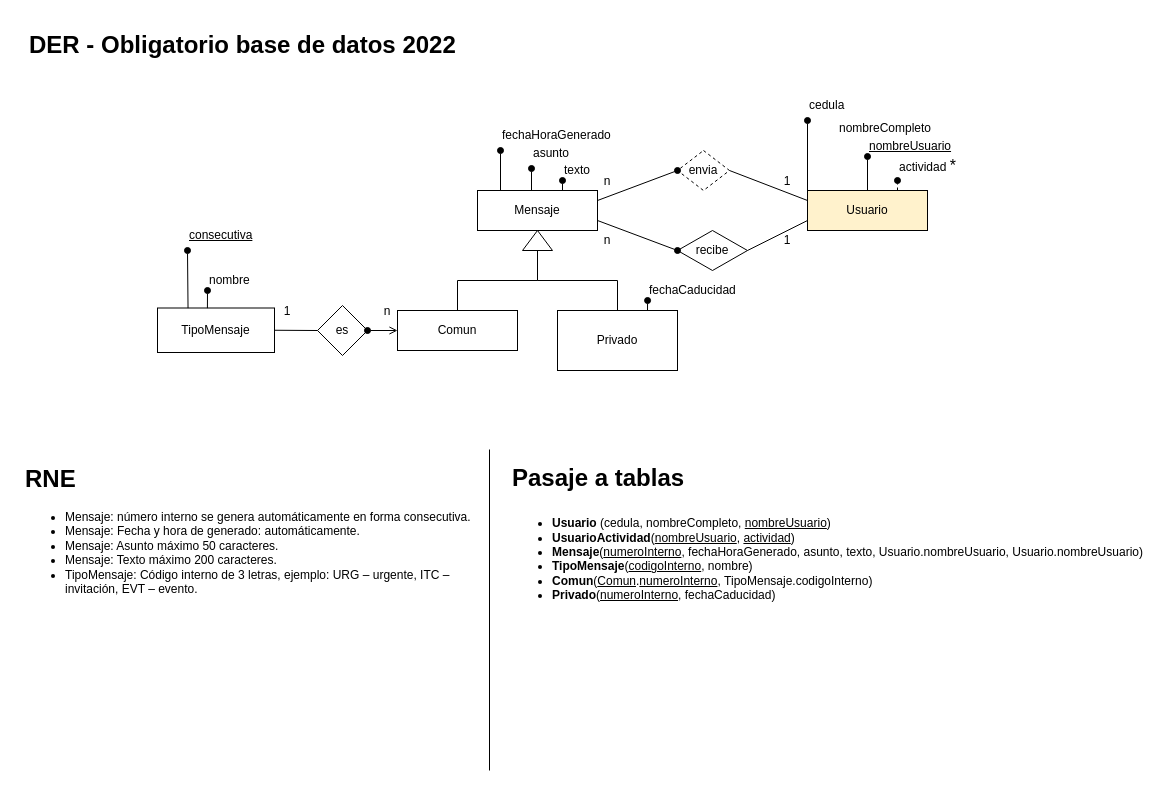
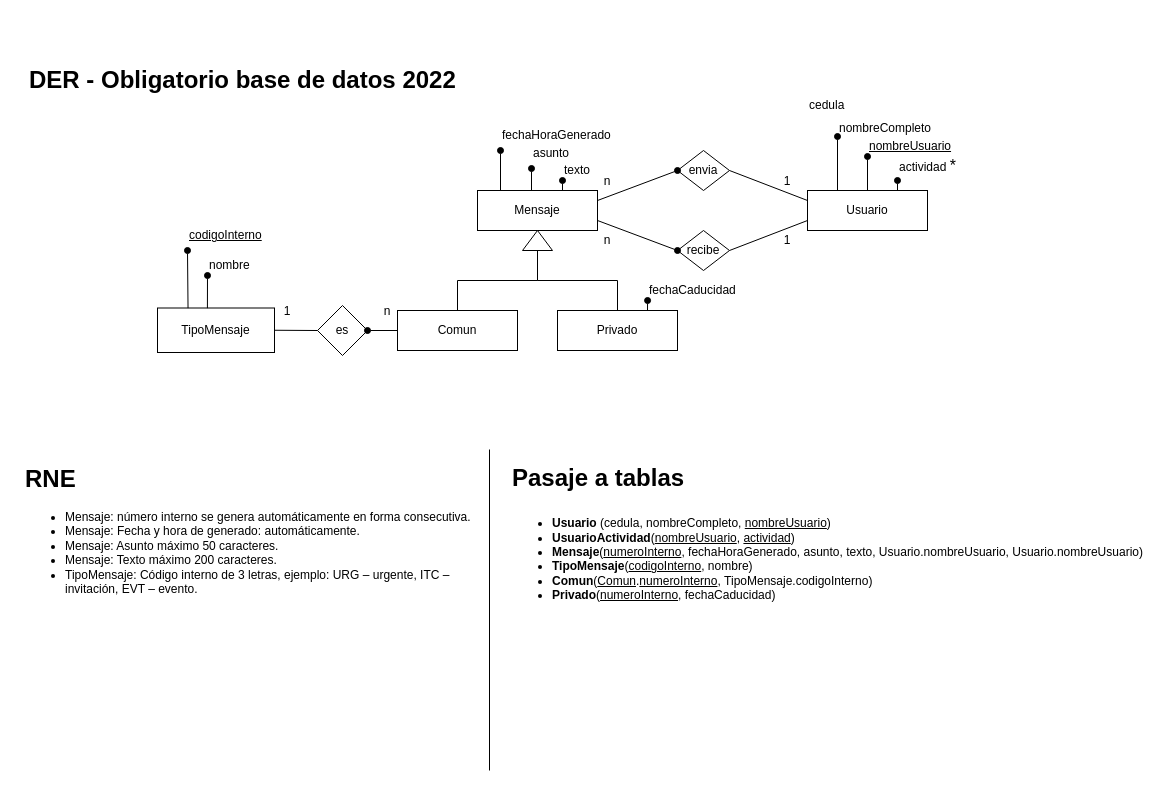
(363, 46) -> (363, 81)
(808, 158) -> none
none -> (838, 166)
(704, 171) -> (704, 171)
(898, 187) -> (898, 187)
(868, 211) -> (868, 211)
(225, 236) -> (232, 236)
(713, 251) -> (704, 251)
(233, 281) -> (233, 266)
(392, 331) -> (393, 331)
(618, 341) -> (618, 331)
